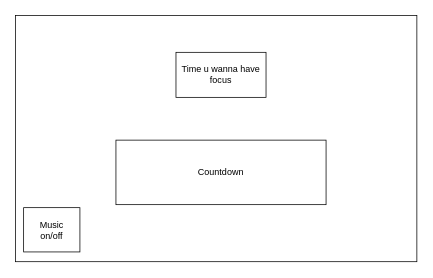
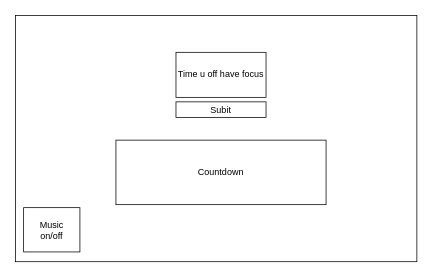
(221, 75) -> (221, 75)
none -> (221, 110)
